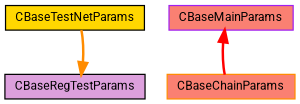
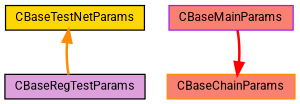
(83, 46) -> (67, 59)
(223, 59) -> (239, 46)
